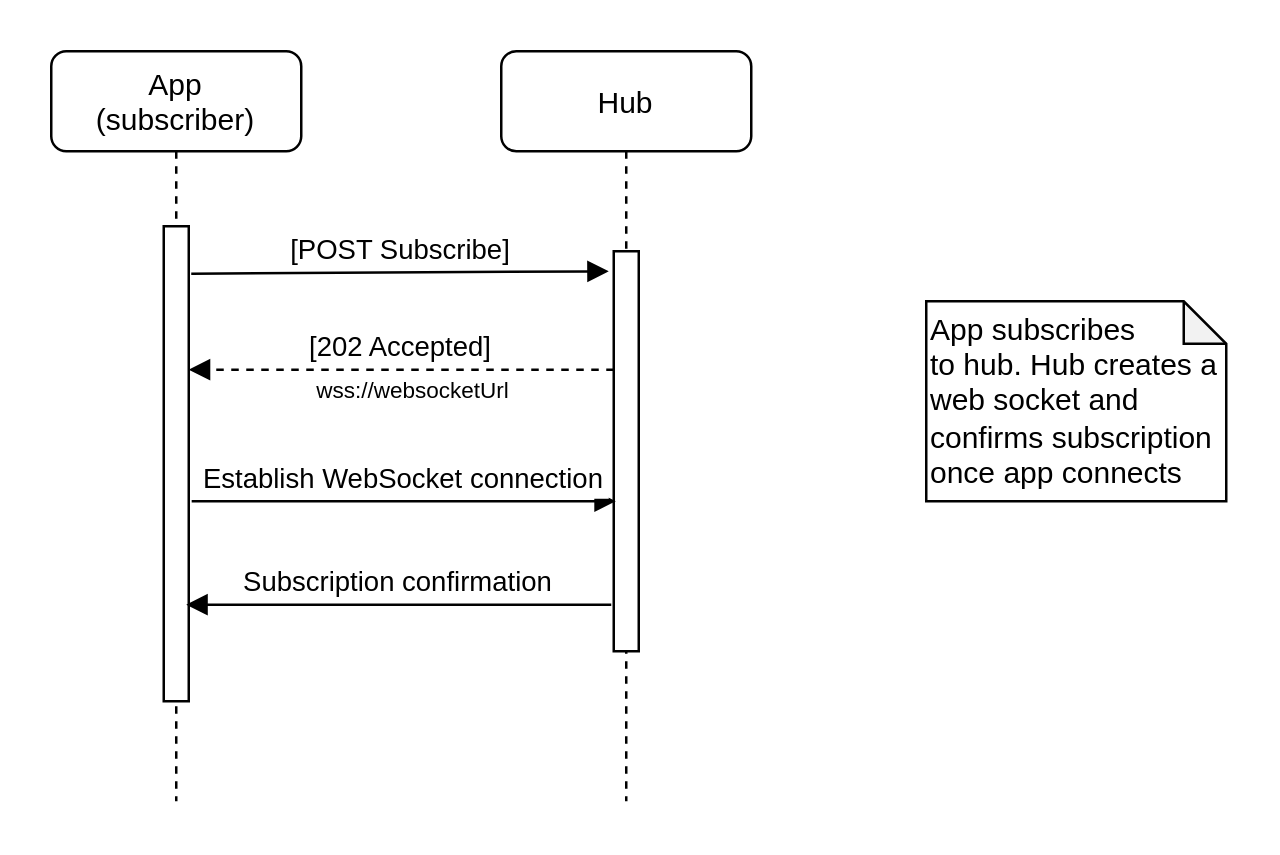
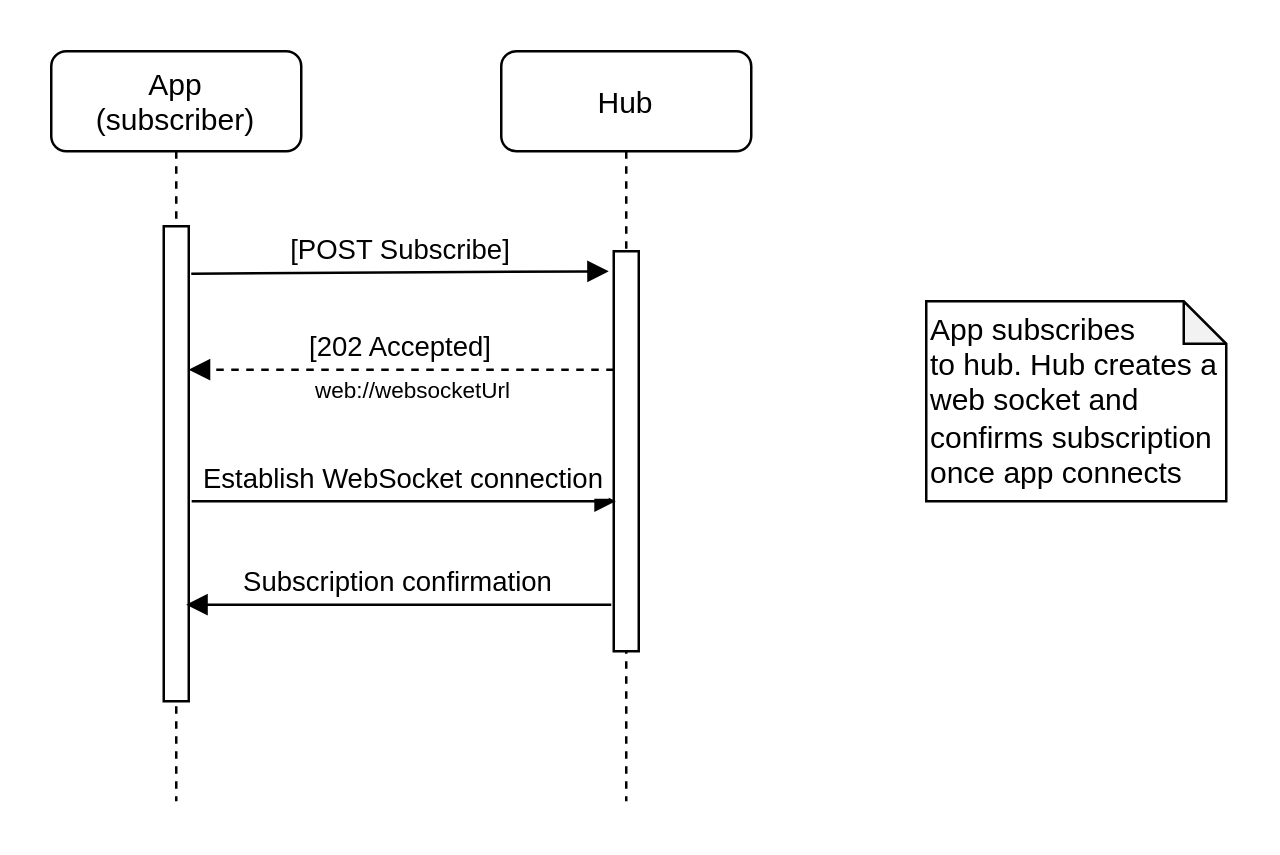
(414, 389) -> (414, 389)
